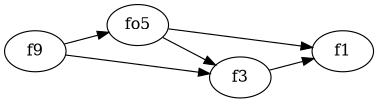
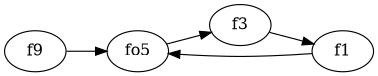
(235, 37) -> (246, 56)
(132, 64) -> none
